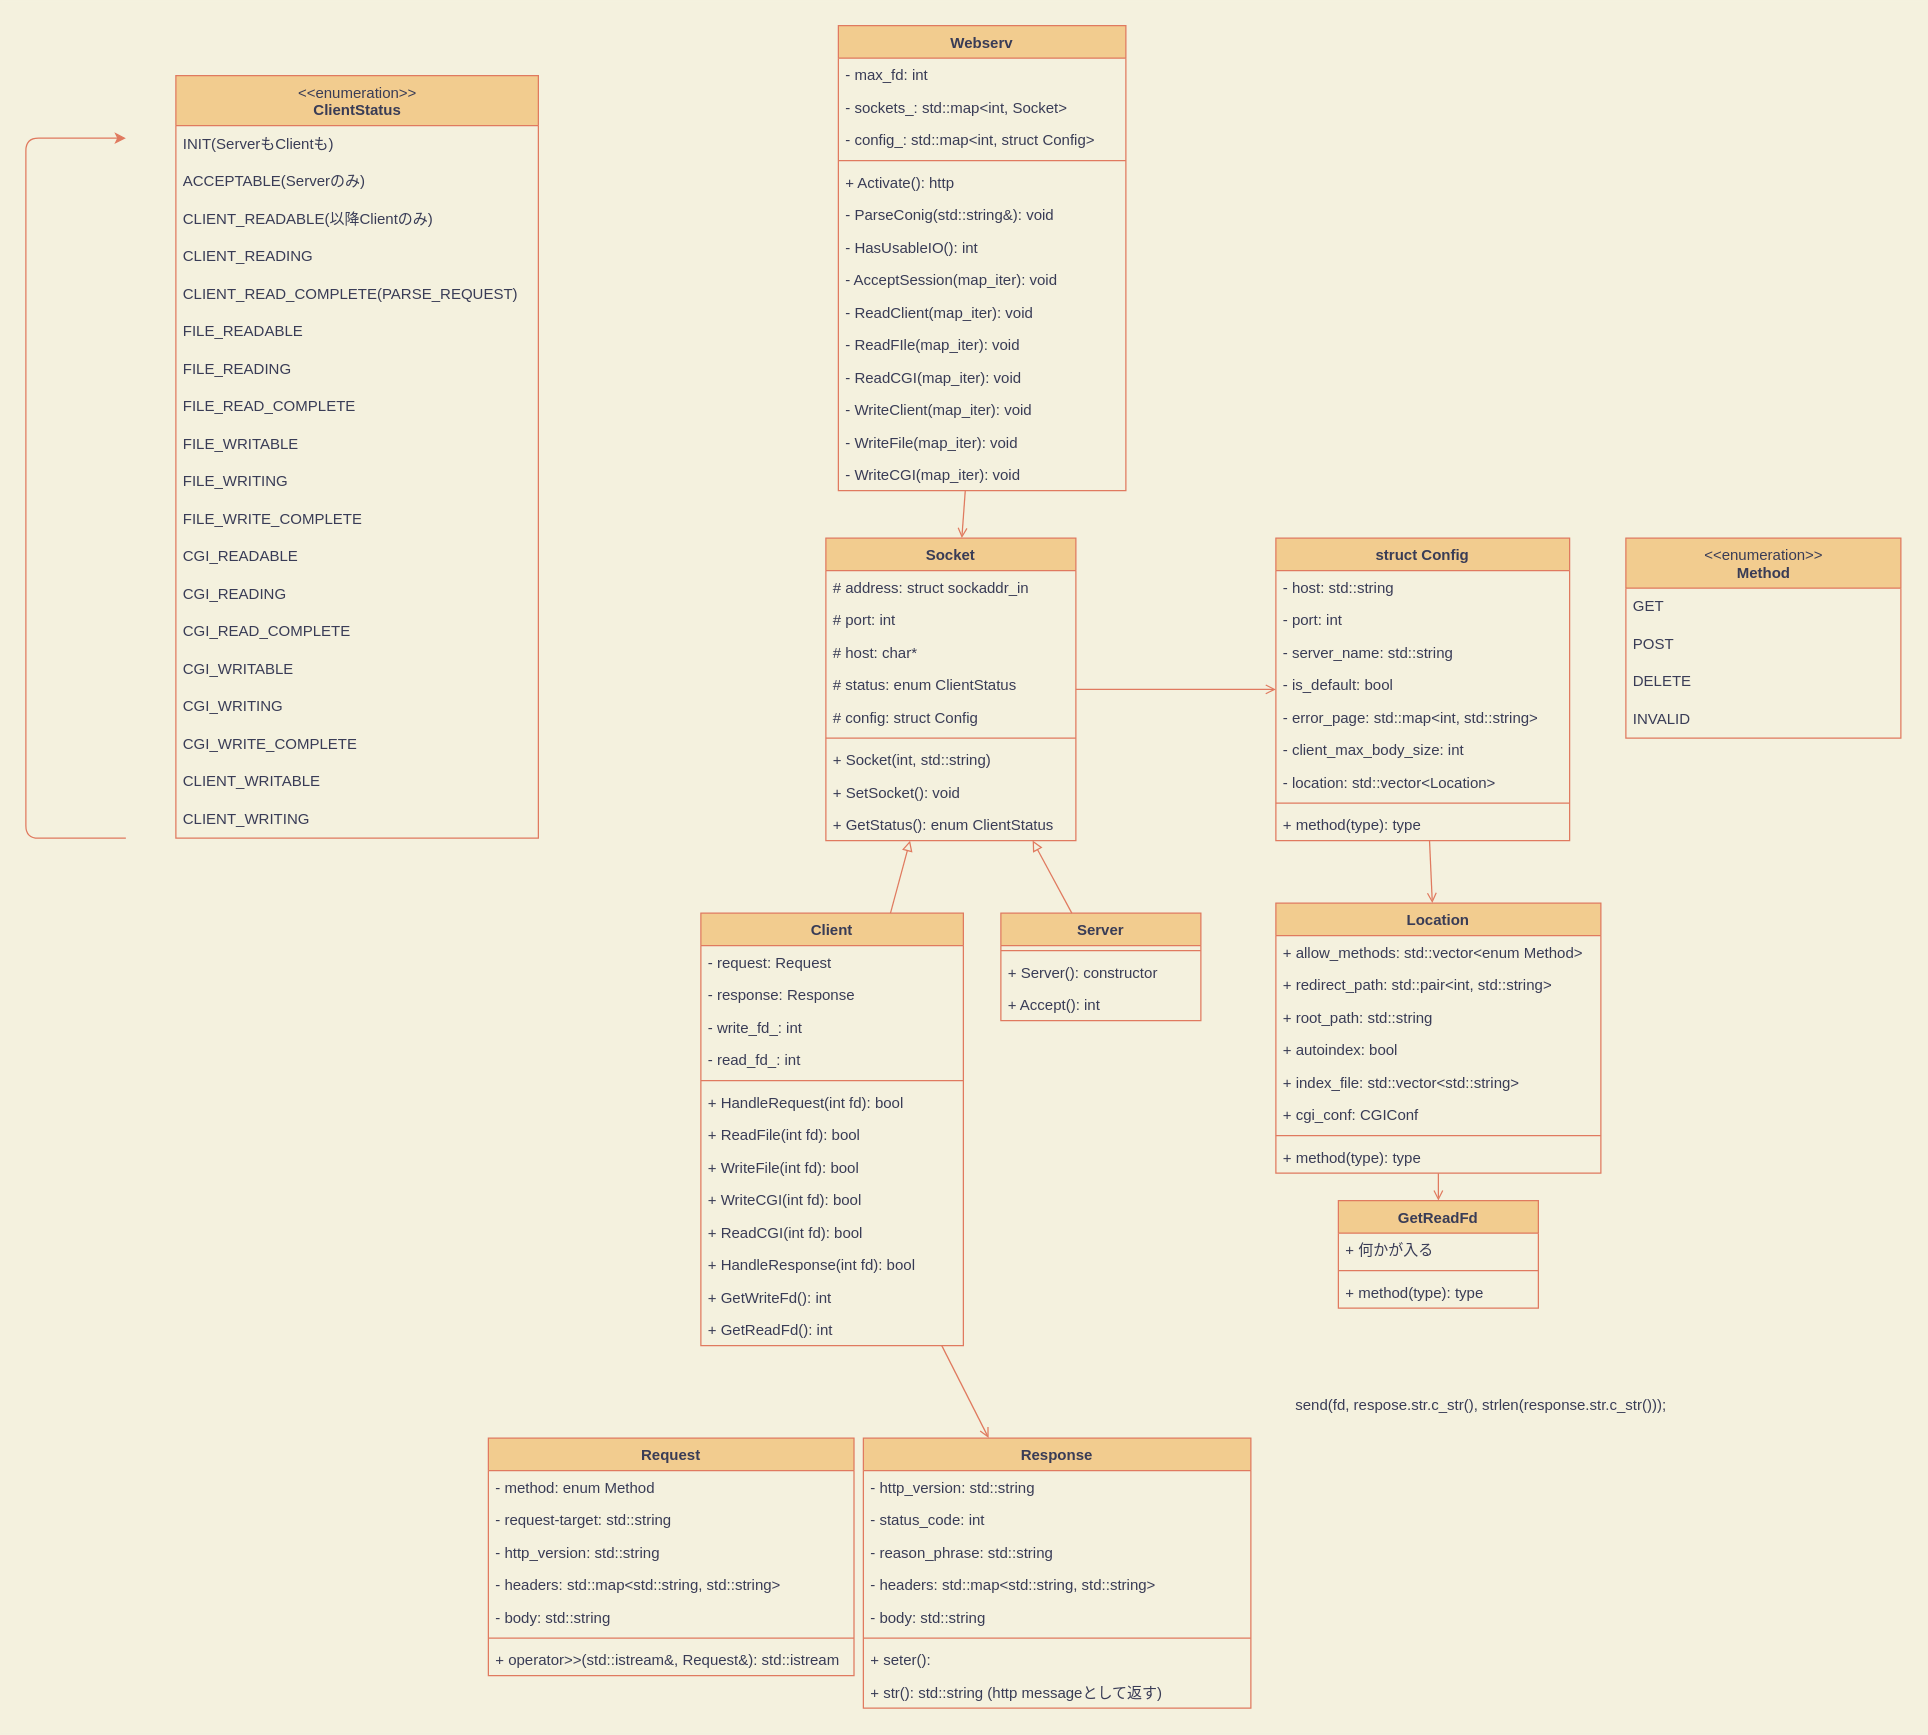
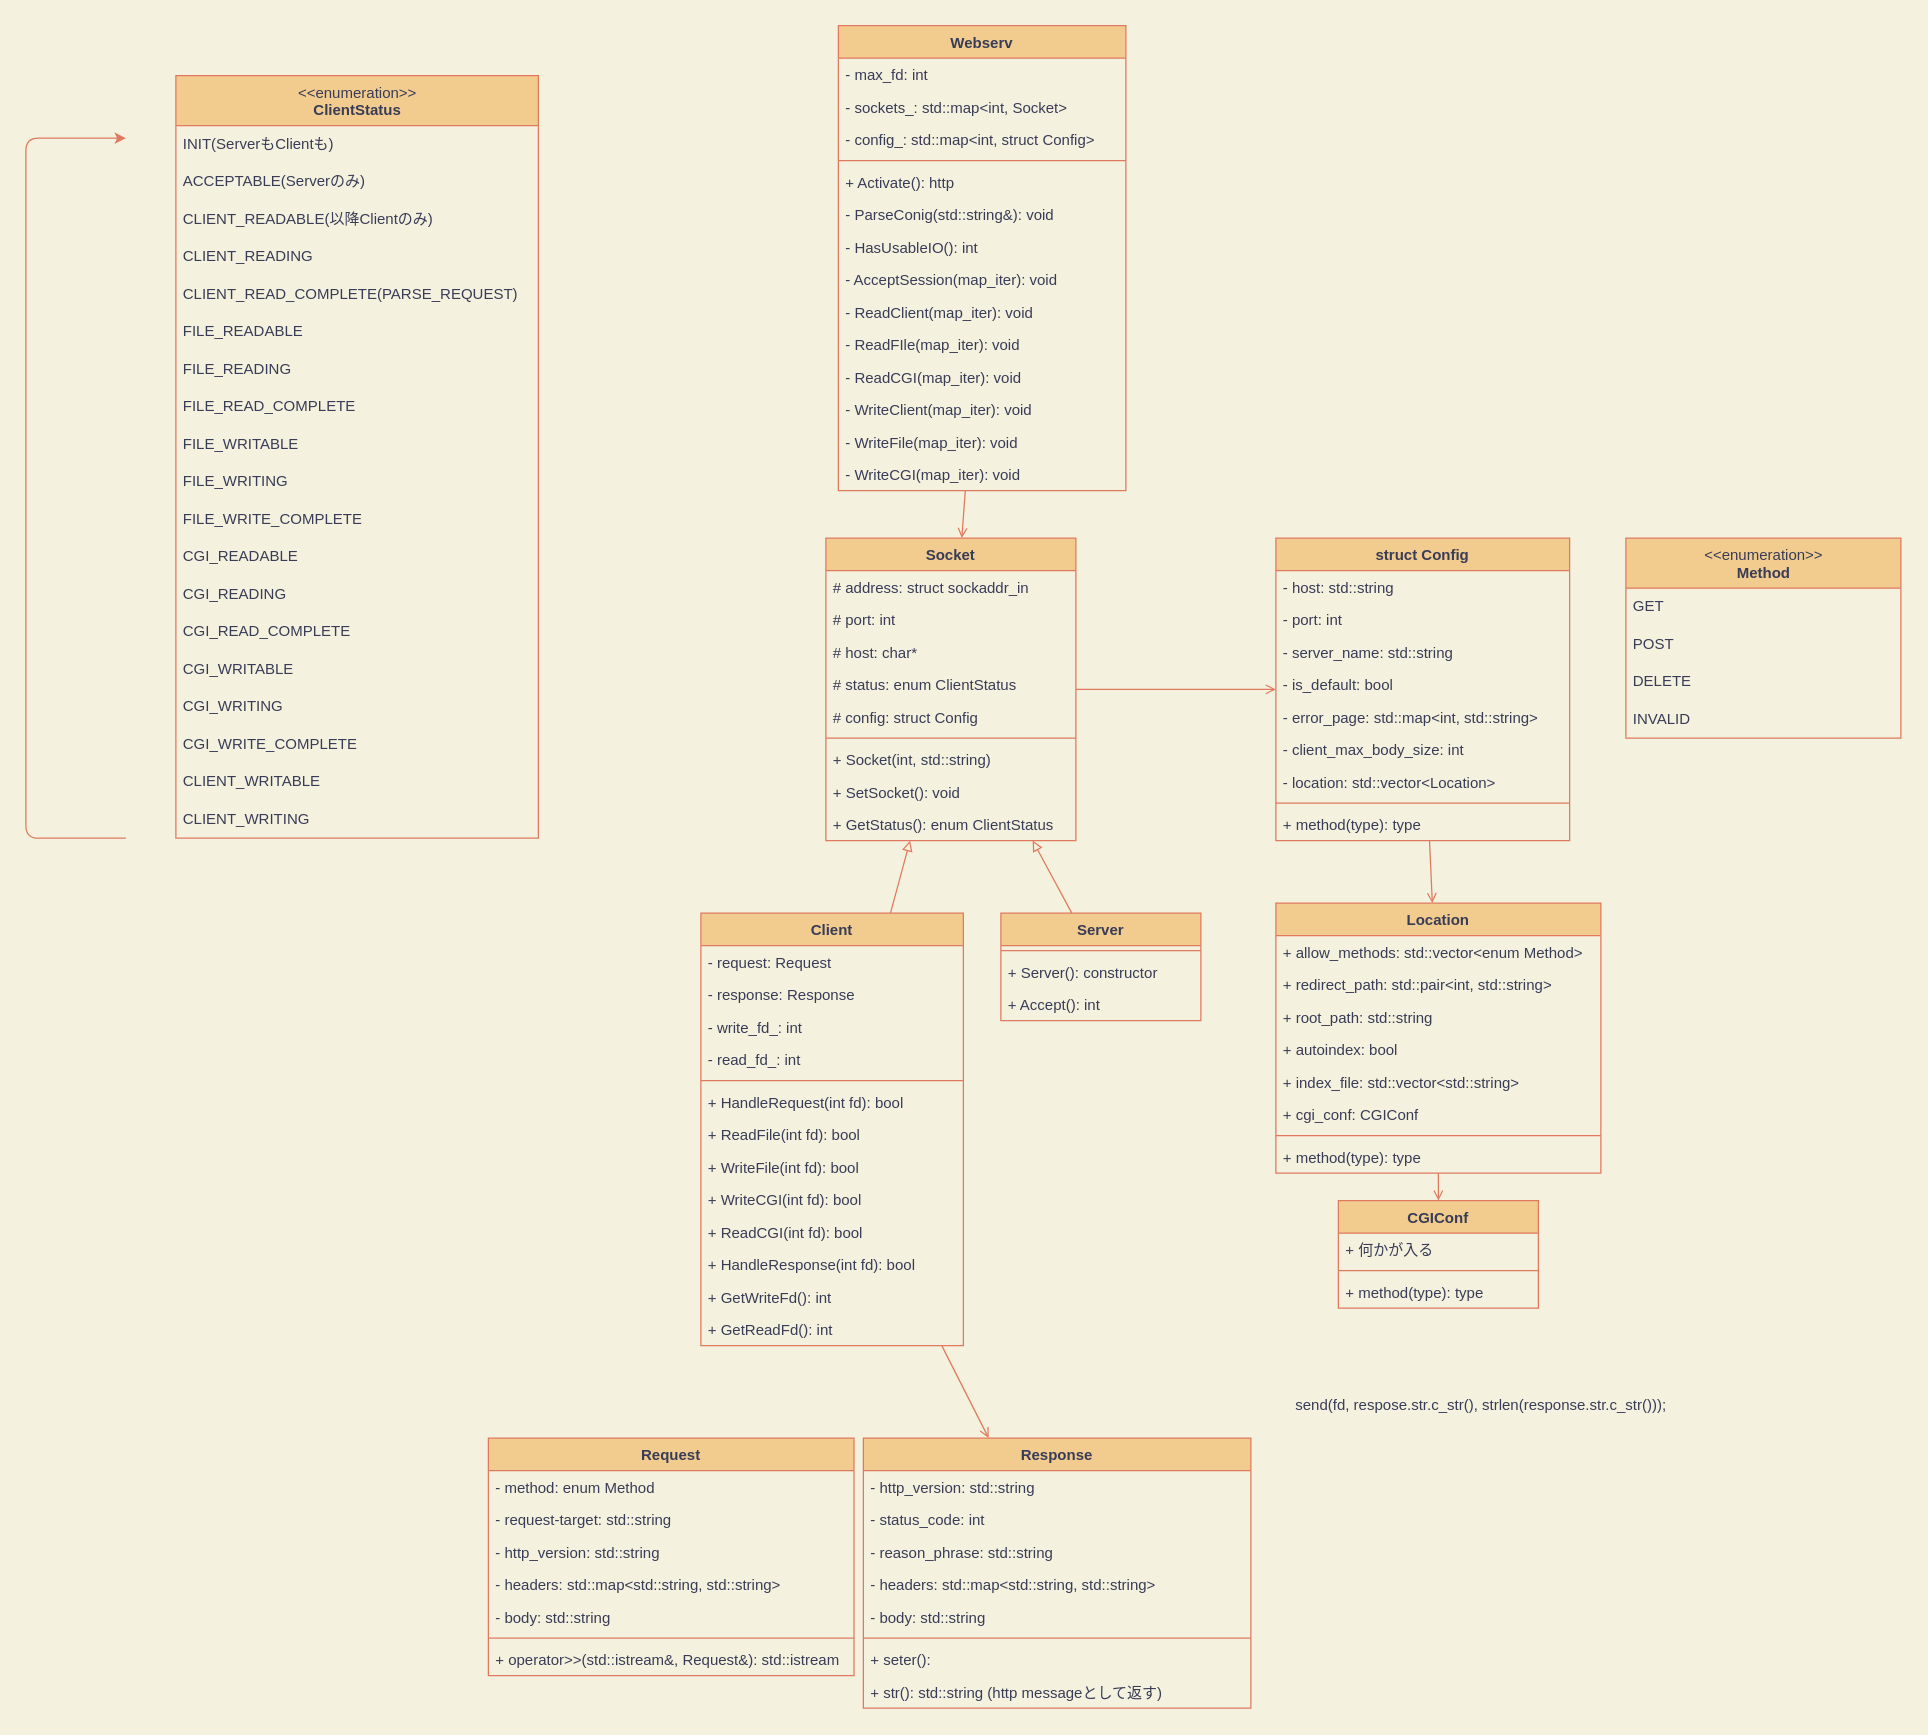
(1438, 1218) -> (1438, 1218)
